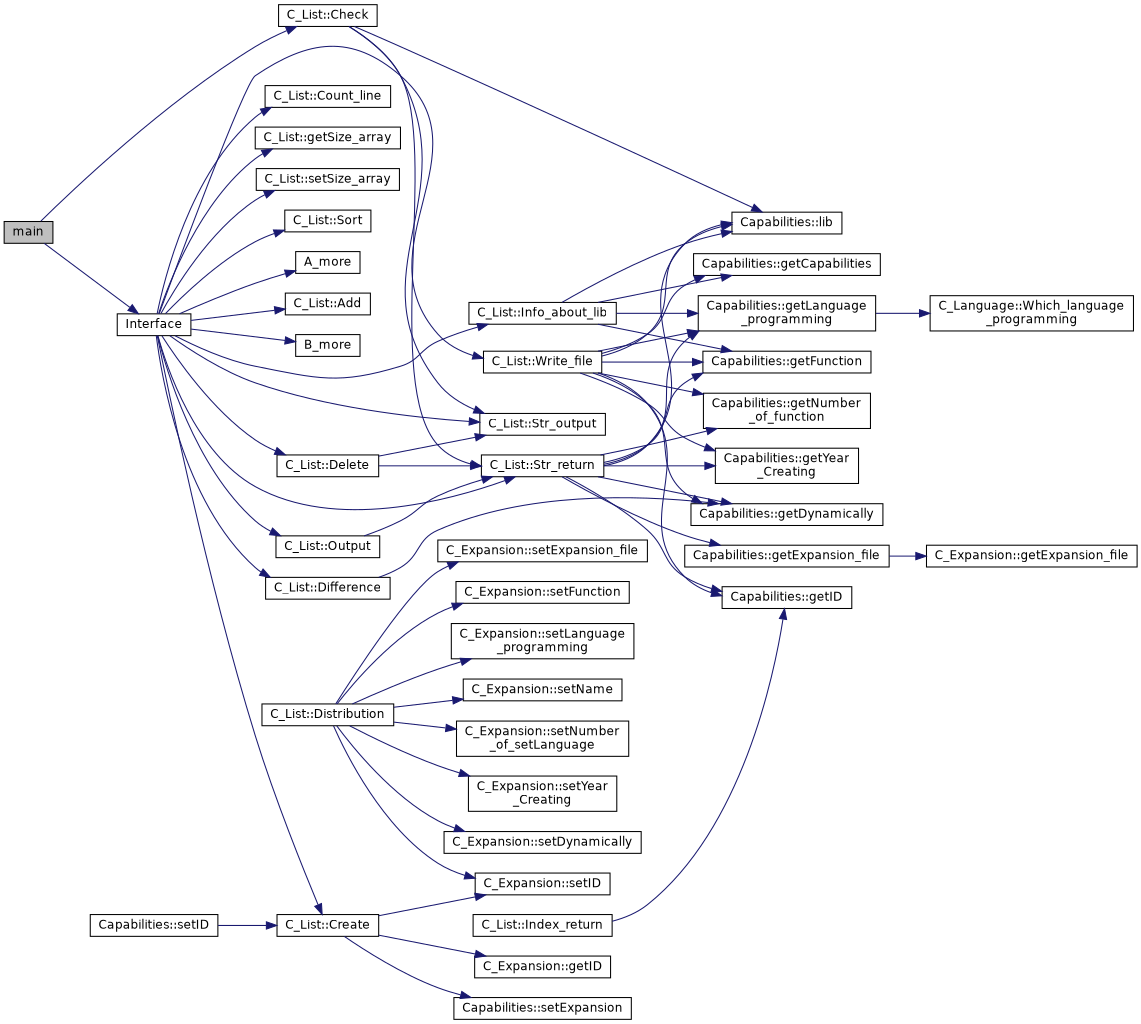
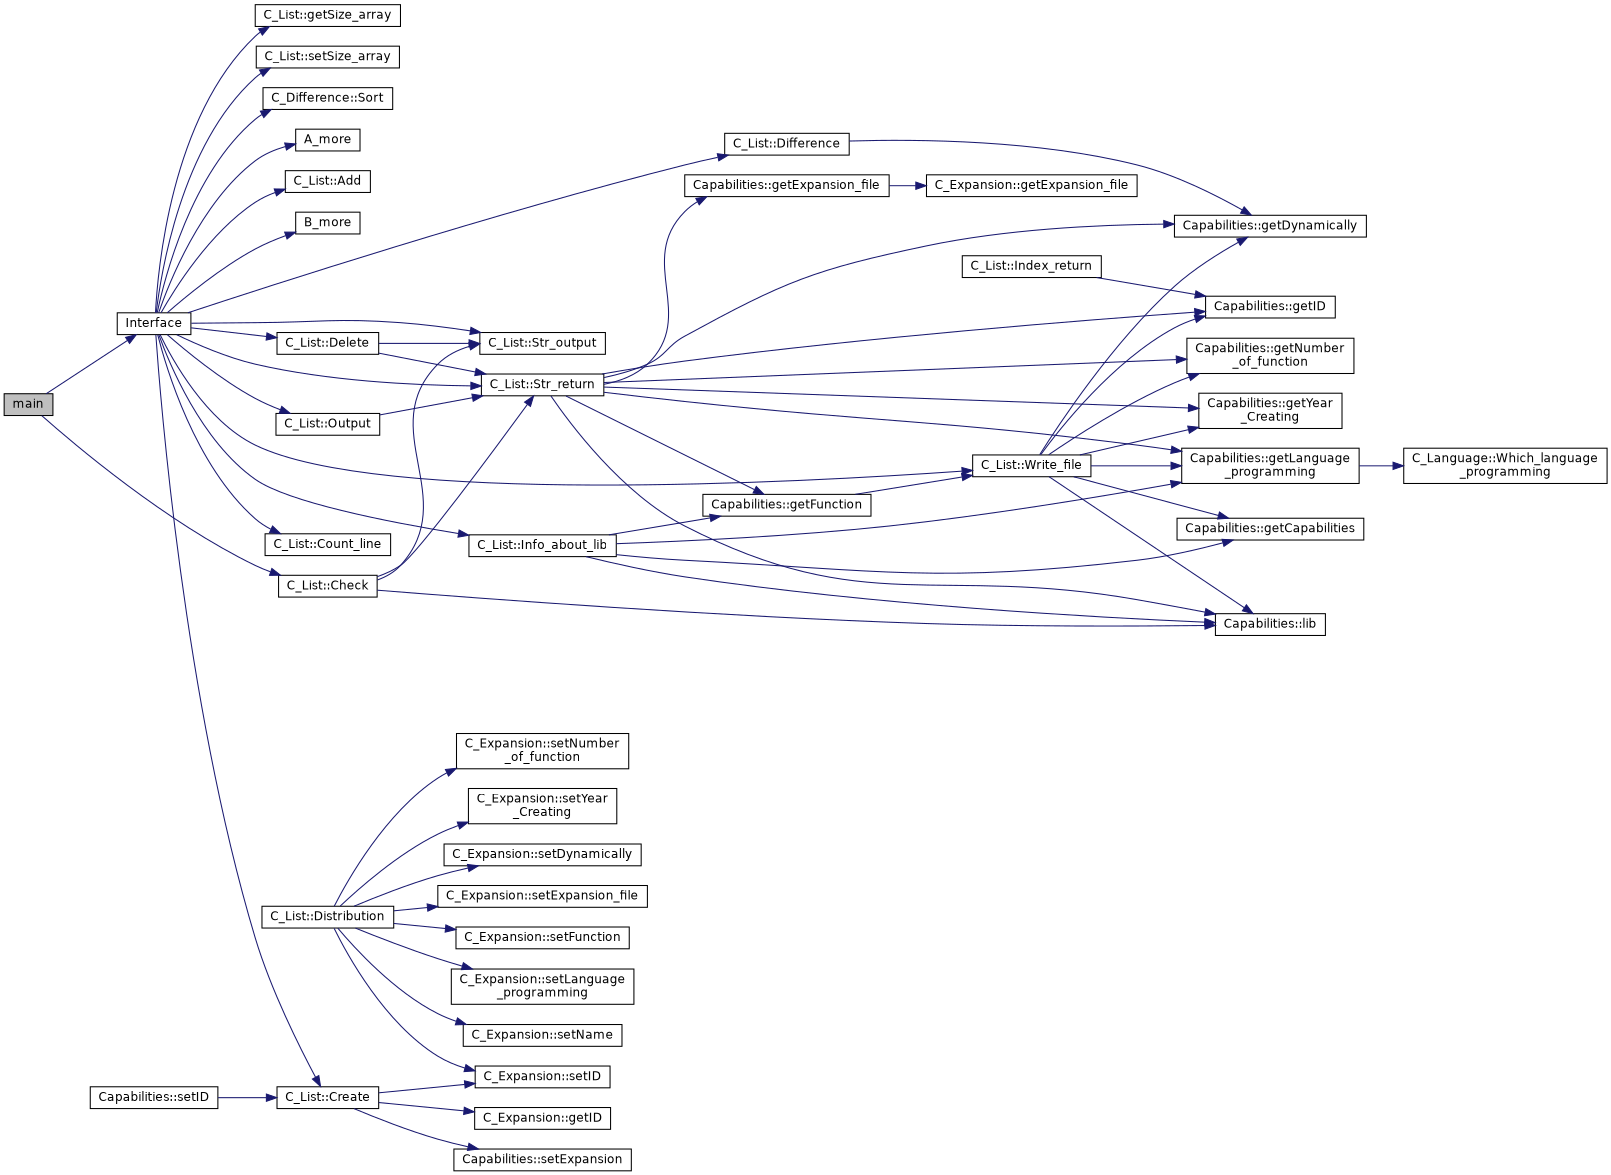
(328, 221) -> (328, 99)
(647, 362) -> (909, 486)
(543, 739) -> (543, 751)
